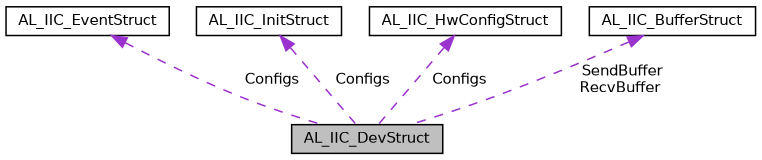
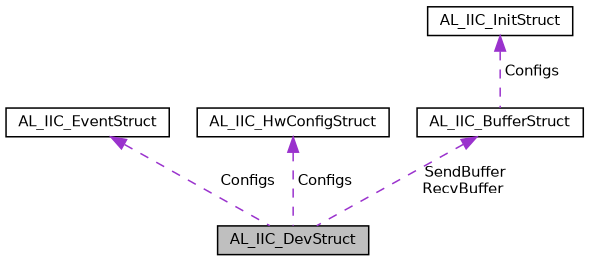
(323, 86) -> (500, 80)
